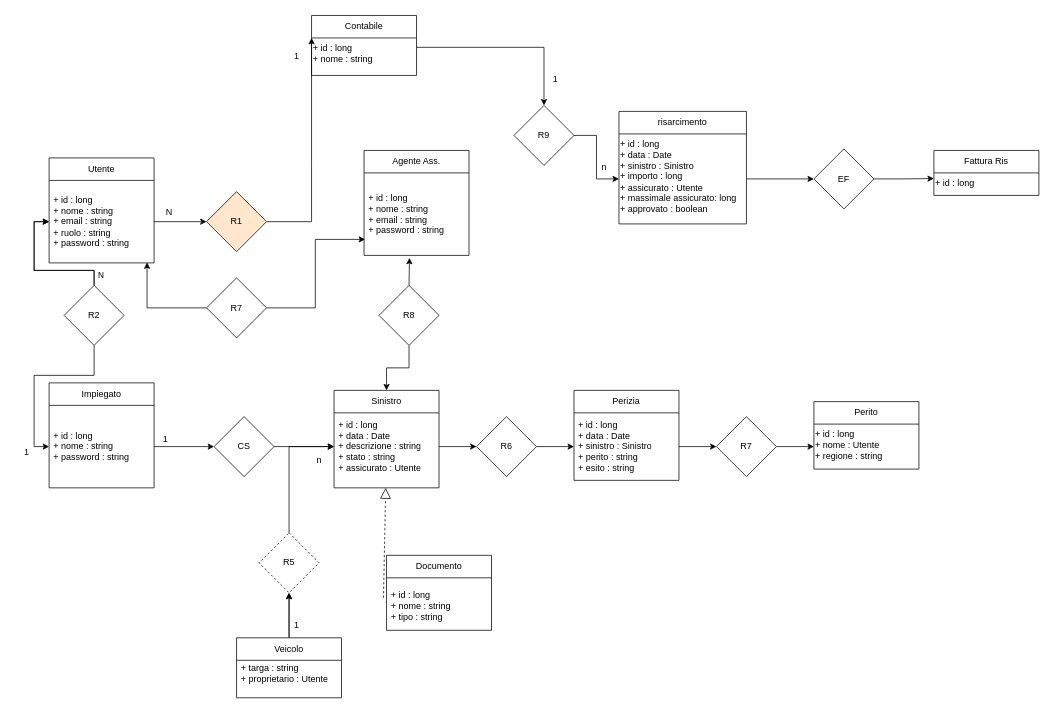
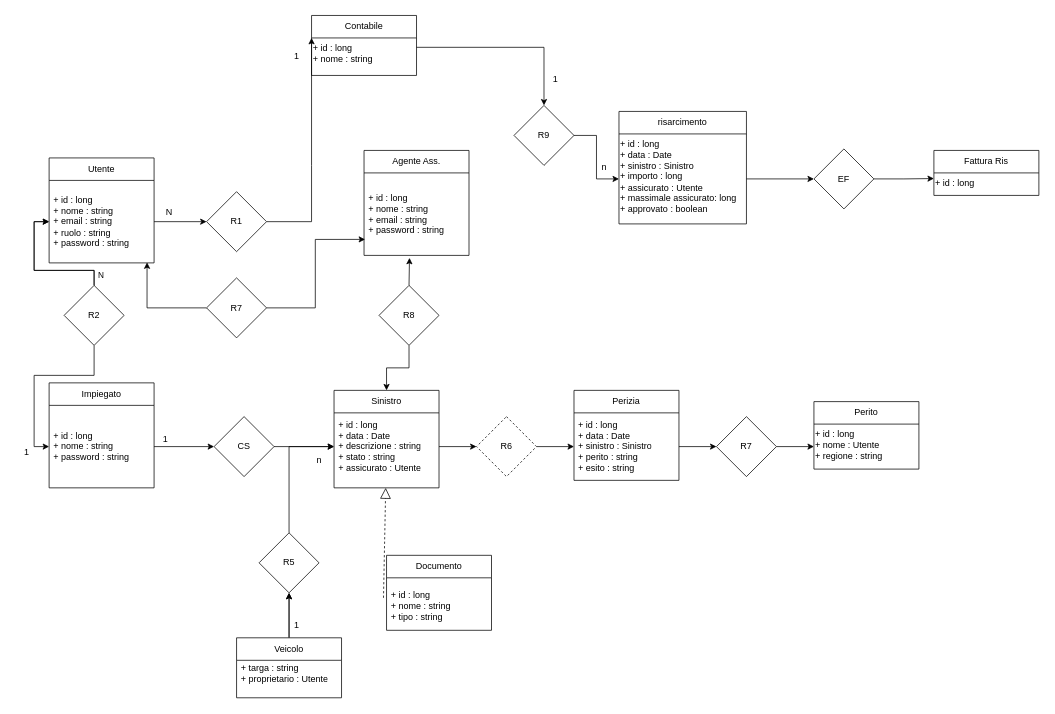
(237, 222) -> (237, 222)
(507, 447) -> (507, 447)
(289, 563) -> (289, 563)
